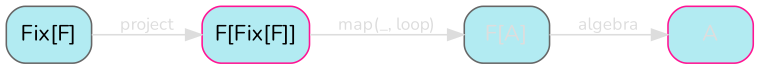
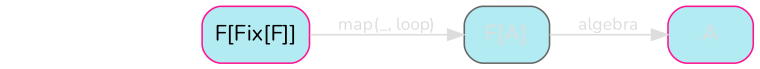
(49, 35) -> none
